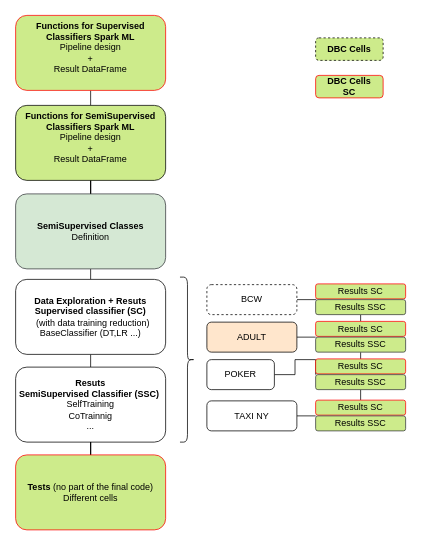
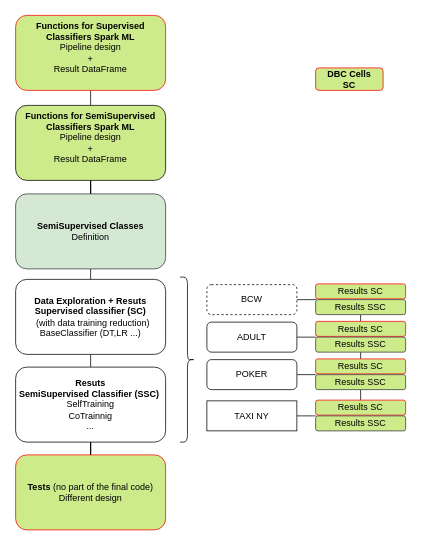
(349, 49) -> none
(349, 87) -> (349, 79)
(252, 337) -> (252, 337)
(240, 375) -> (252, 375)
(252, 416) -> (252, 416)
(90, 492) -> (90, 492)
